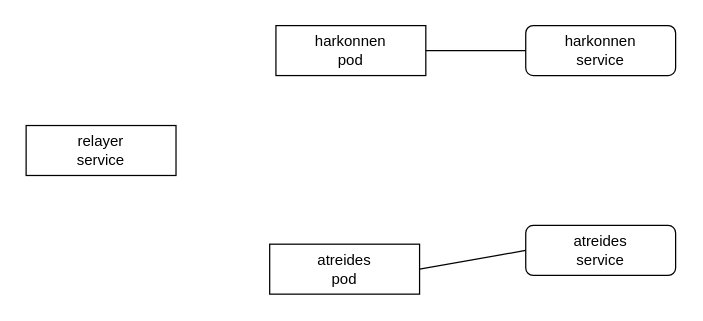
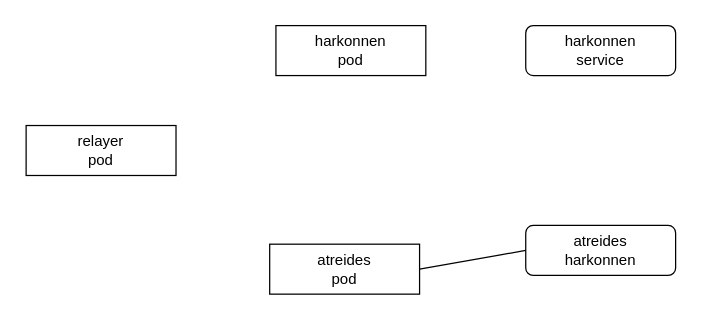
(476, 51) -> none
(101, 151) -> (101, 151)
(601, 251) -> (601, 251)
